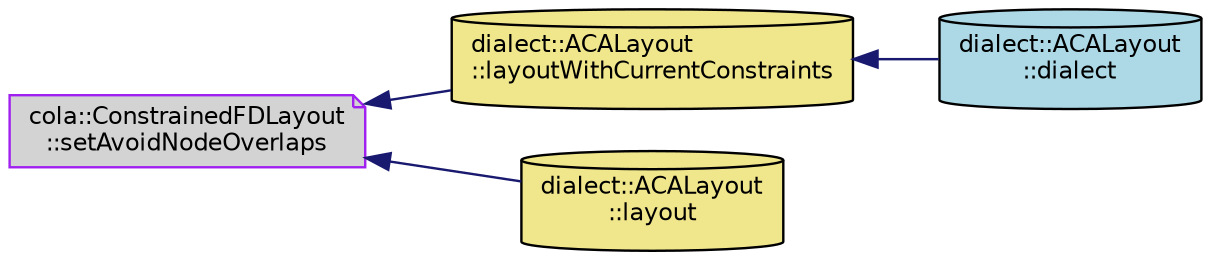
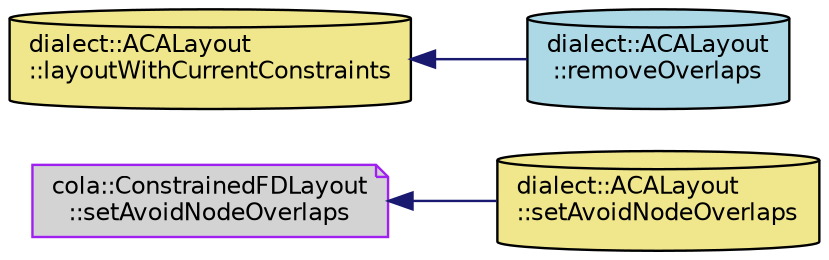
(1070, 59) -> (658, 59)
(420, 95) -> none
(652, 201) -> (658, 201)
